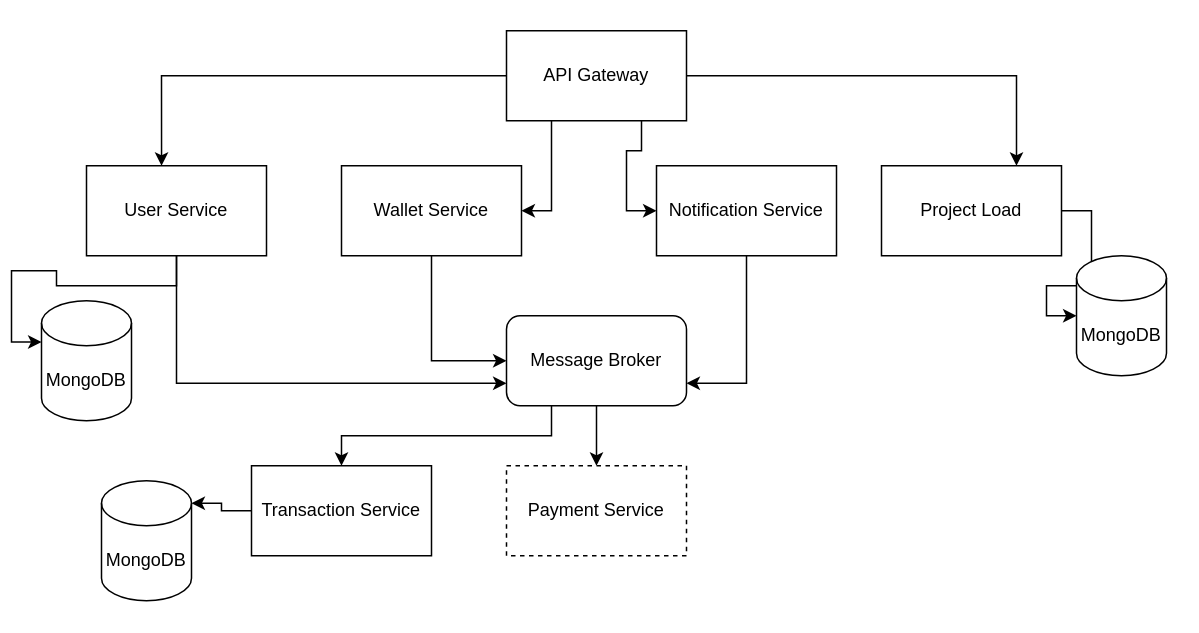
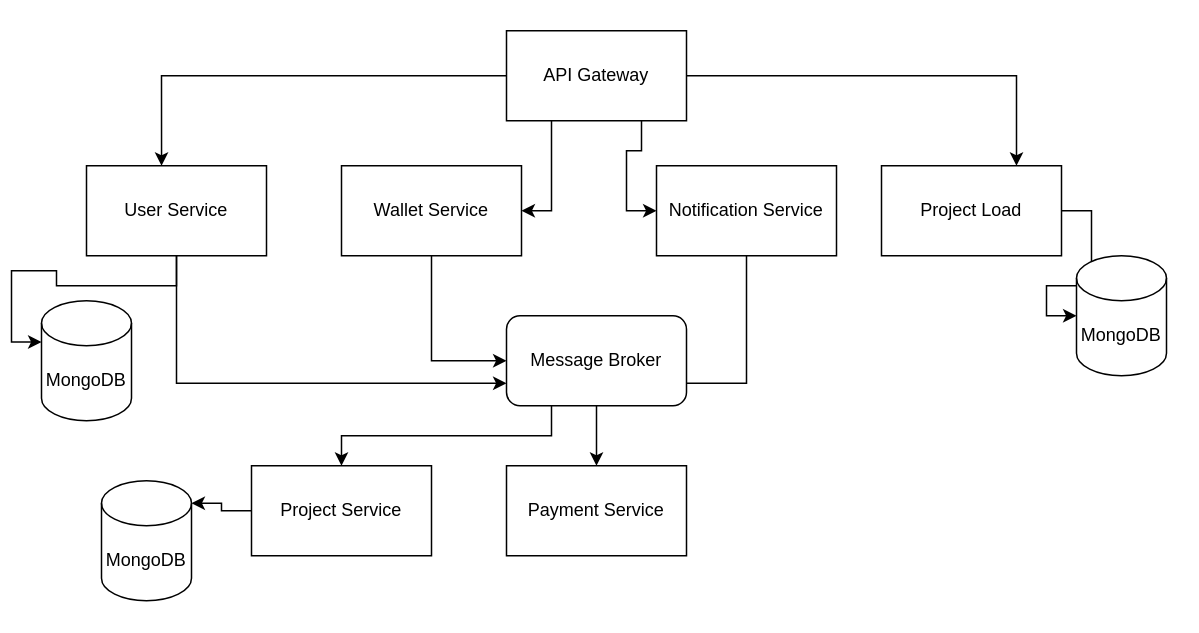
(698, 383) -> (693, 383)
(341, 511) -> (341, 511)
(596, 511) -> (596, 511)
